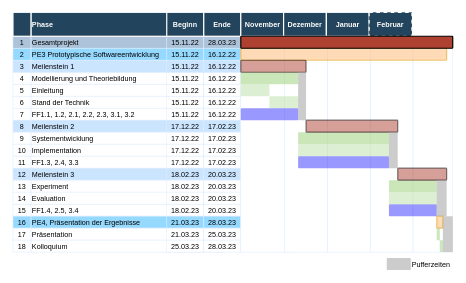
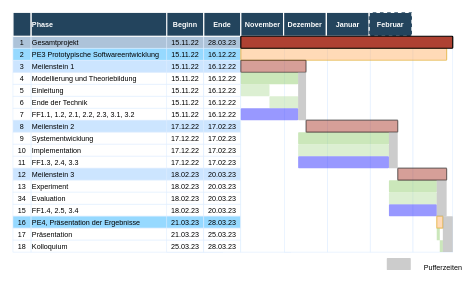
(63, 103) -> (61, 103)
(21, 199) -> (21, 199)
(429, 264) -> (441, 267)
